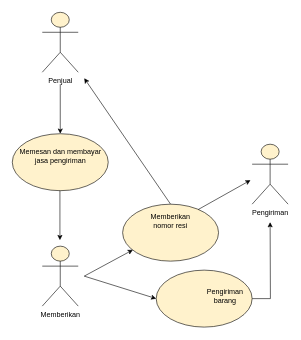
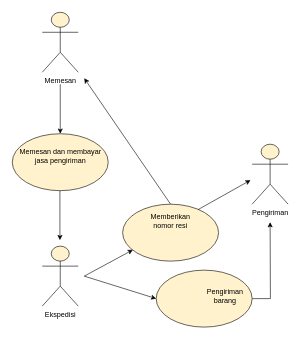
(61, 81) -> (61, 81)
(61, 315) -> (61, 315)
